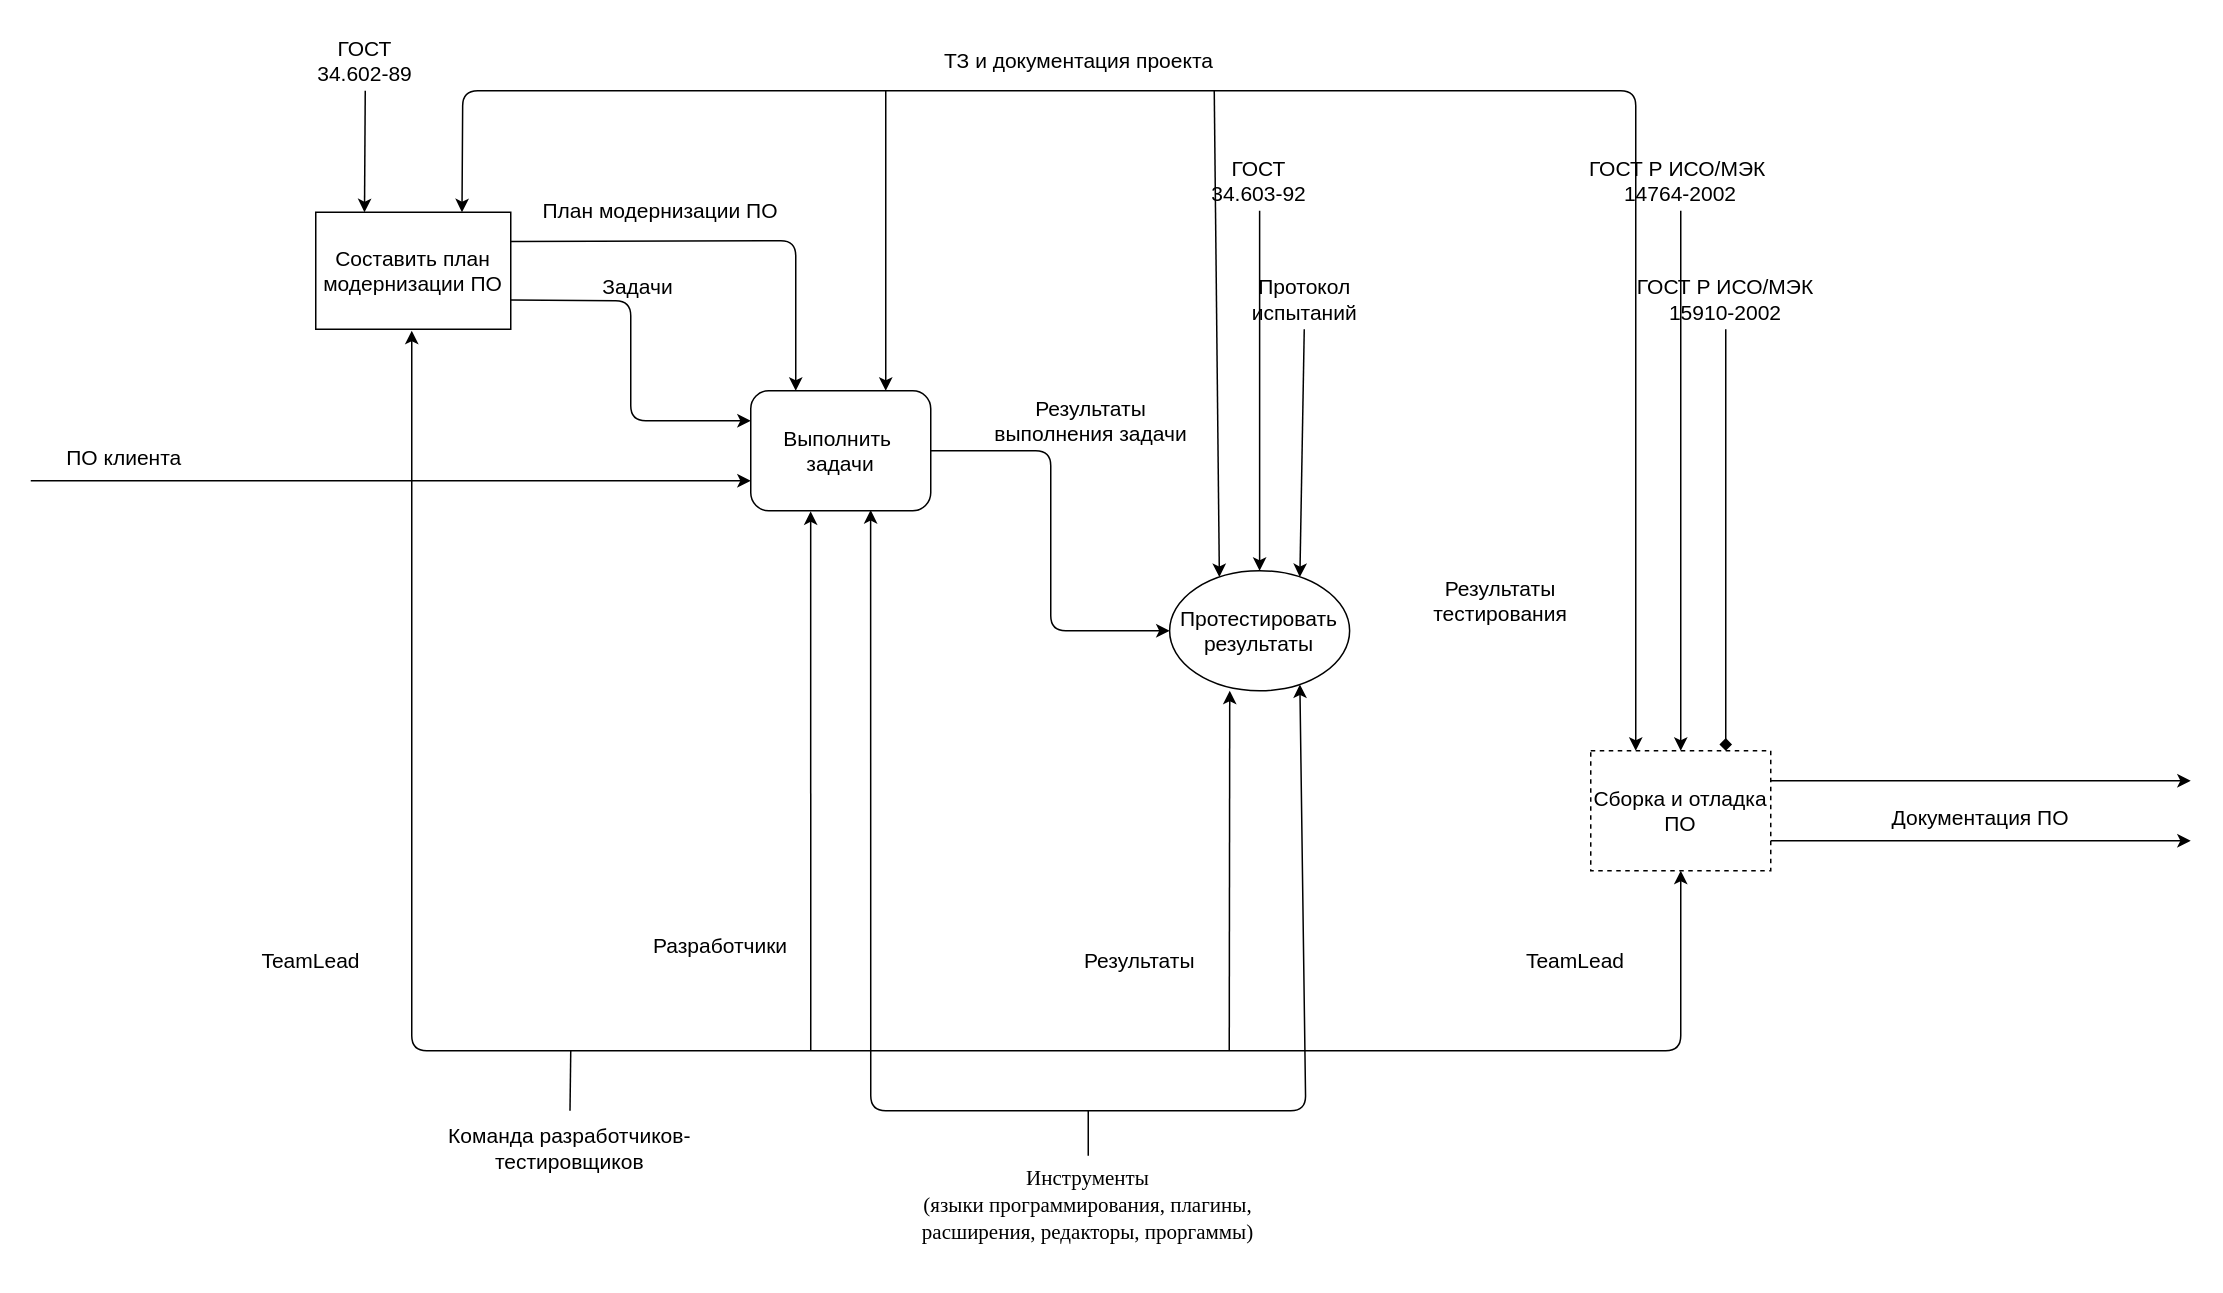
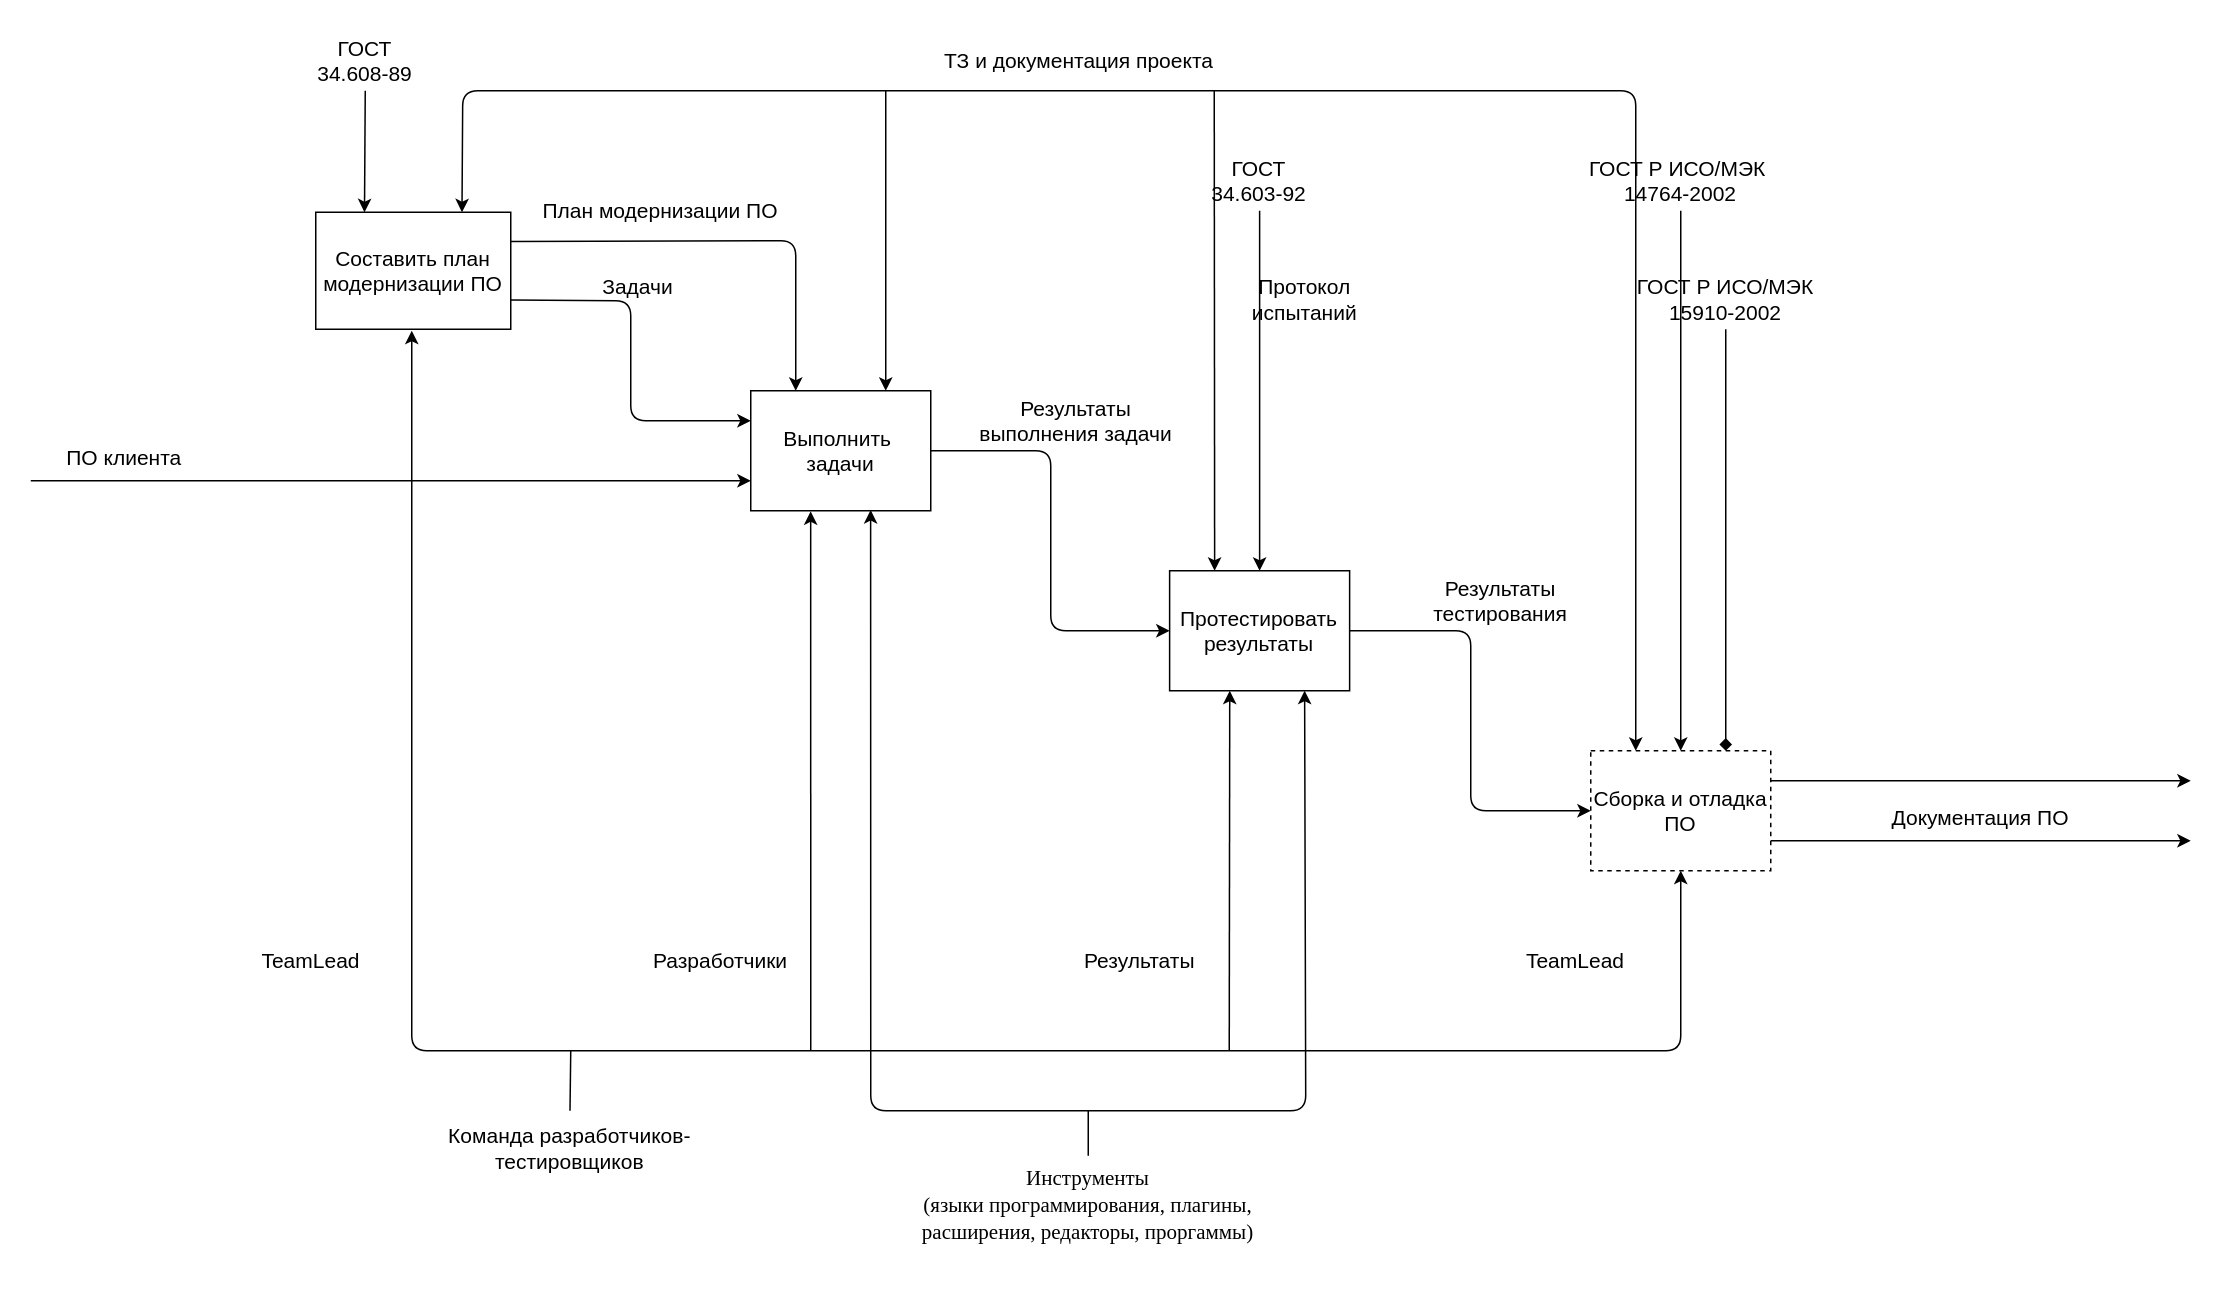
(365, 61) -> (365, 61)
(1091, 421) -> (1076, 421)
(1302, 448) -> none
(841, 451) -> (841, 451)
(1260, 631) -> (1260, 631)
none -> (1471, 715)
(721, 946) -> (721, 961)
